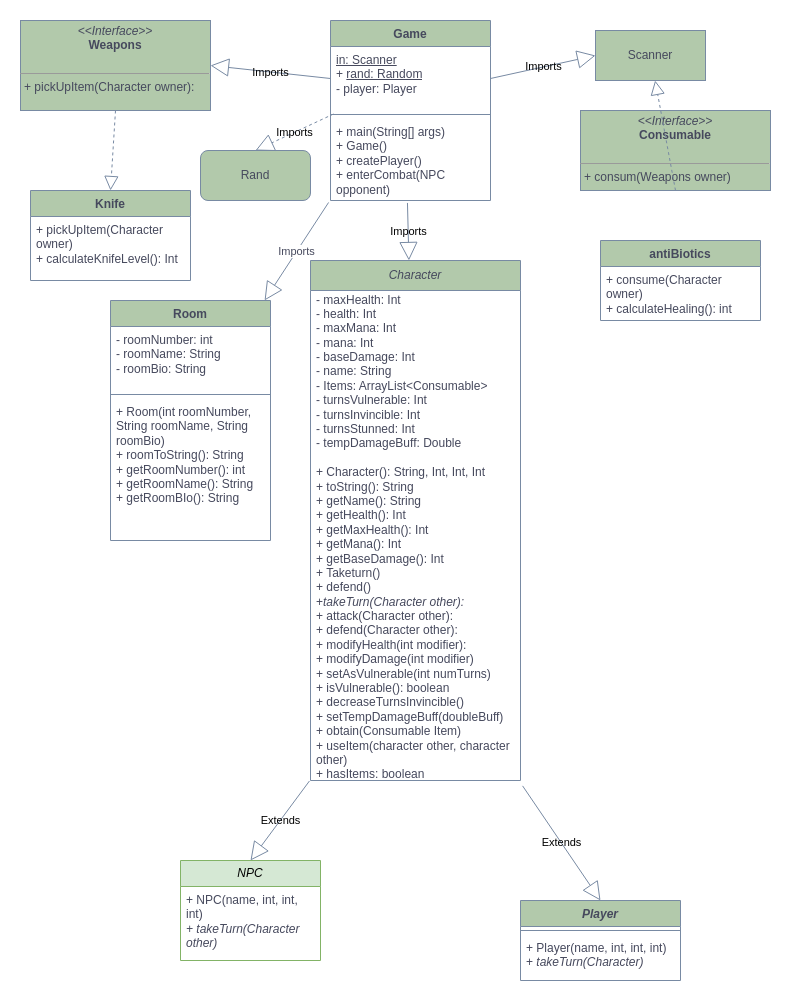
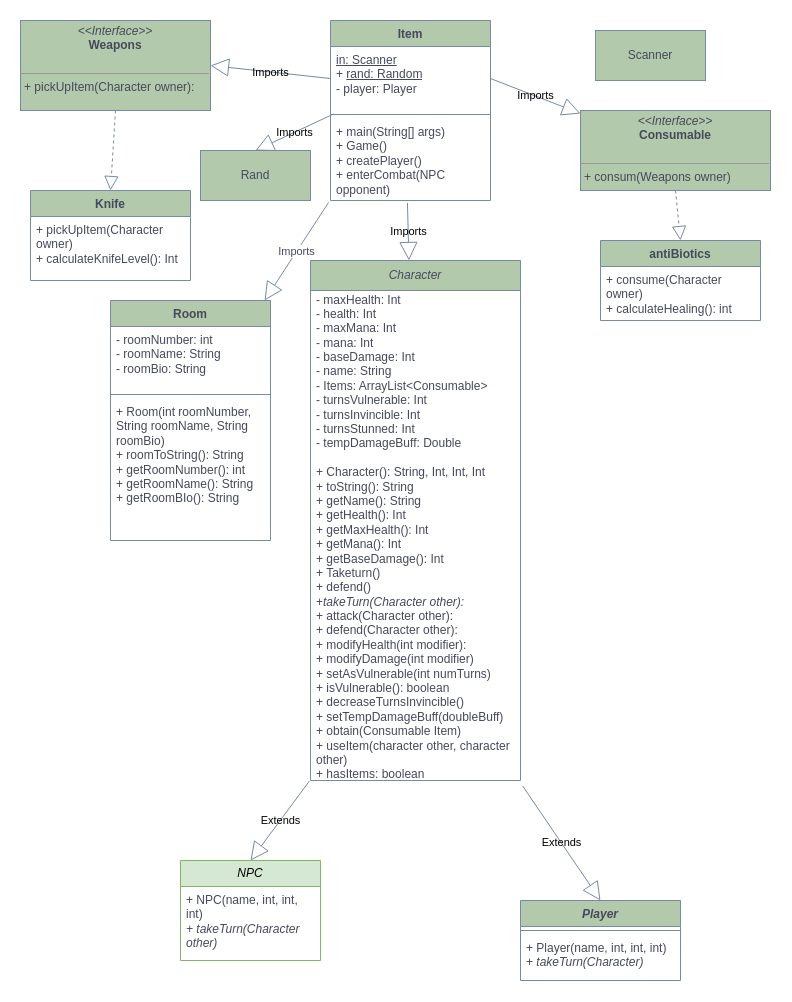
(411, 35) -> (411, 35)
(535, 69) -> (522, 91)
(659, 102) -> (677, 208)
(300, 130) -> (300, 130)
(256, 176) -> (256, 176)
